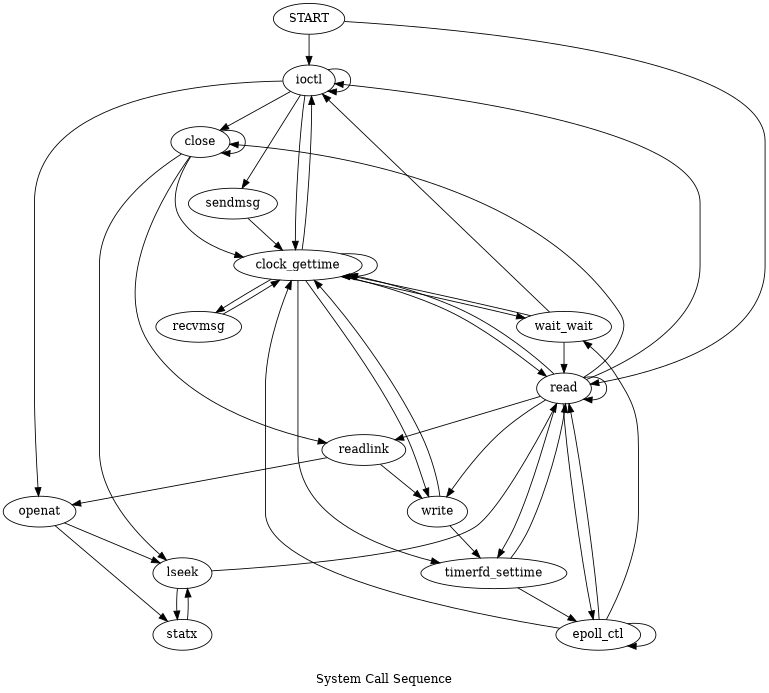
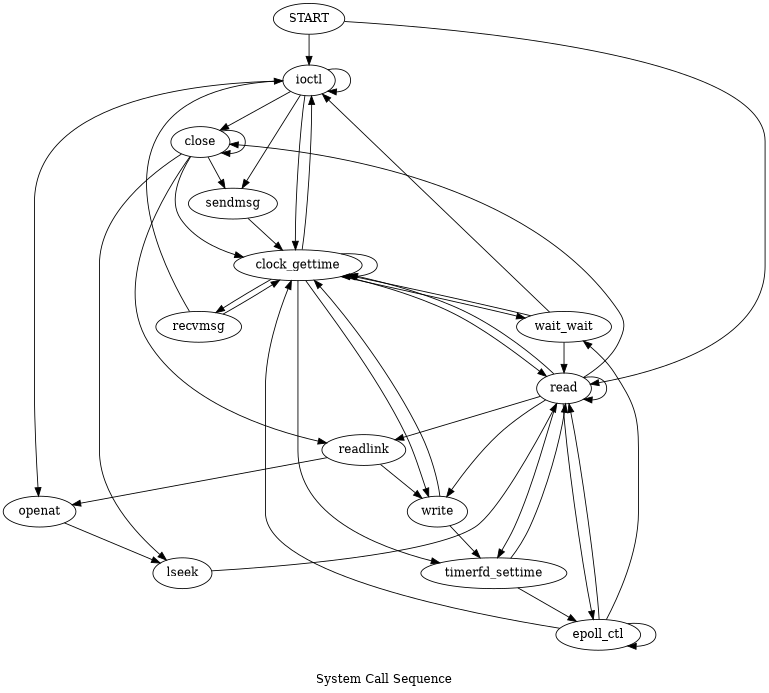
(647, 150) -> (150, 160)
none -> (215, 169)
(182, 635) -> none
